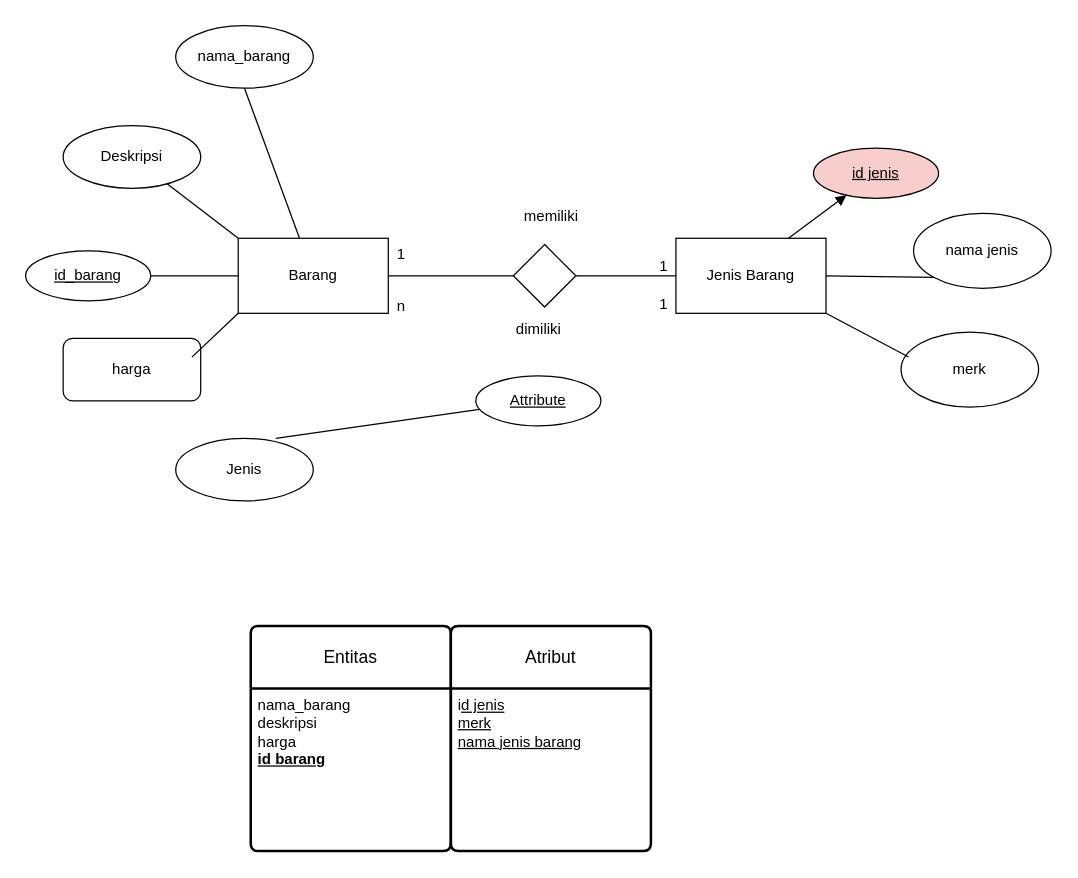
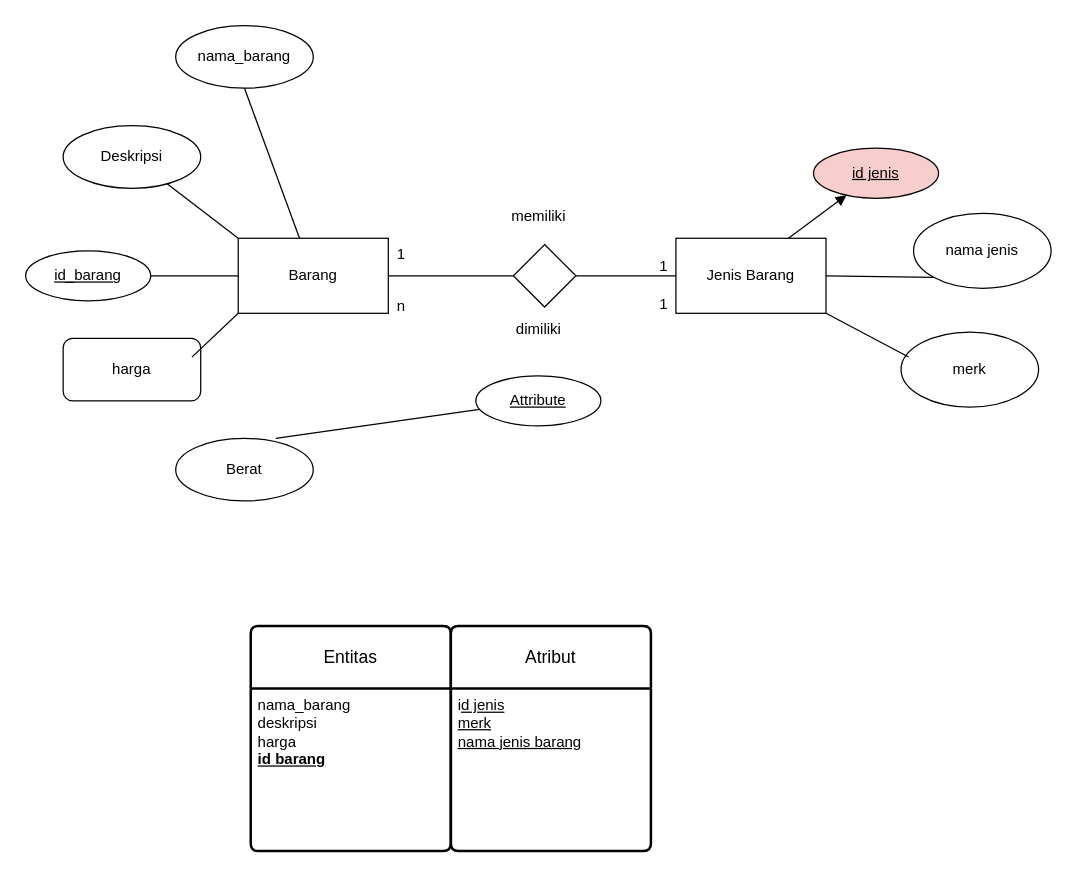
(551, 217) -> (538, 217)
(244, 469) -> (244, 469)
